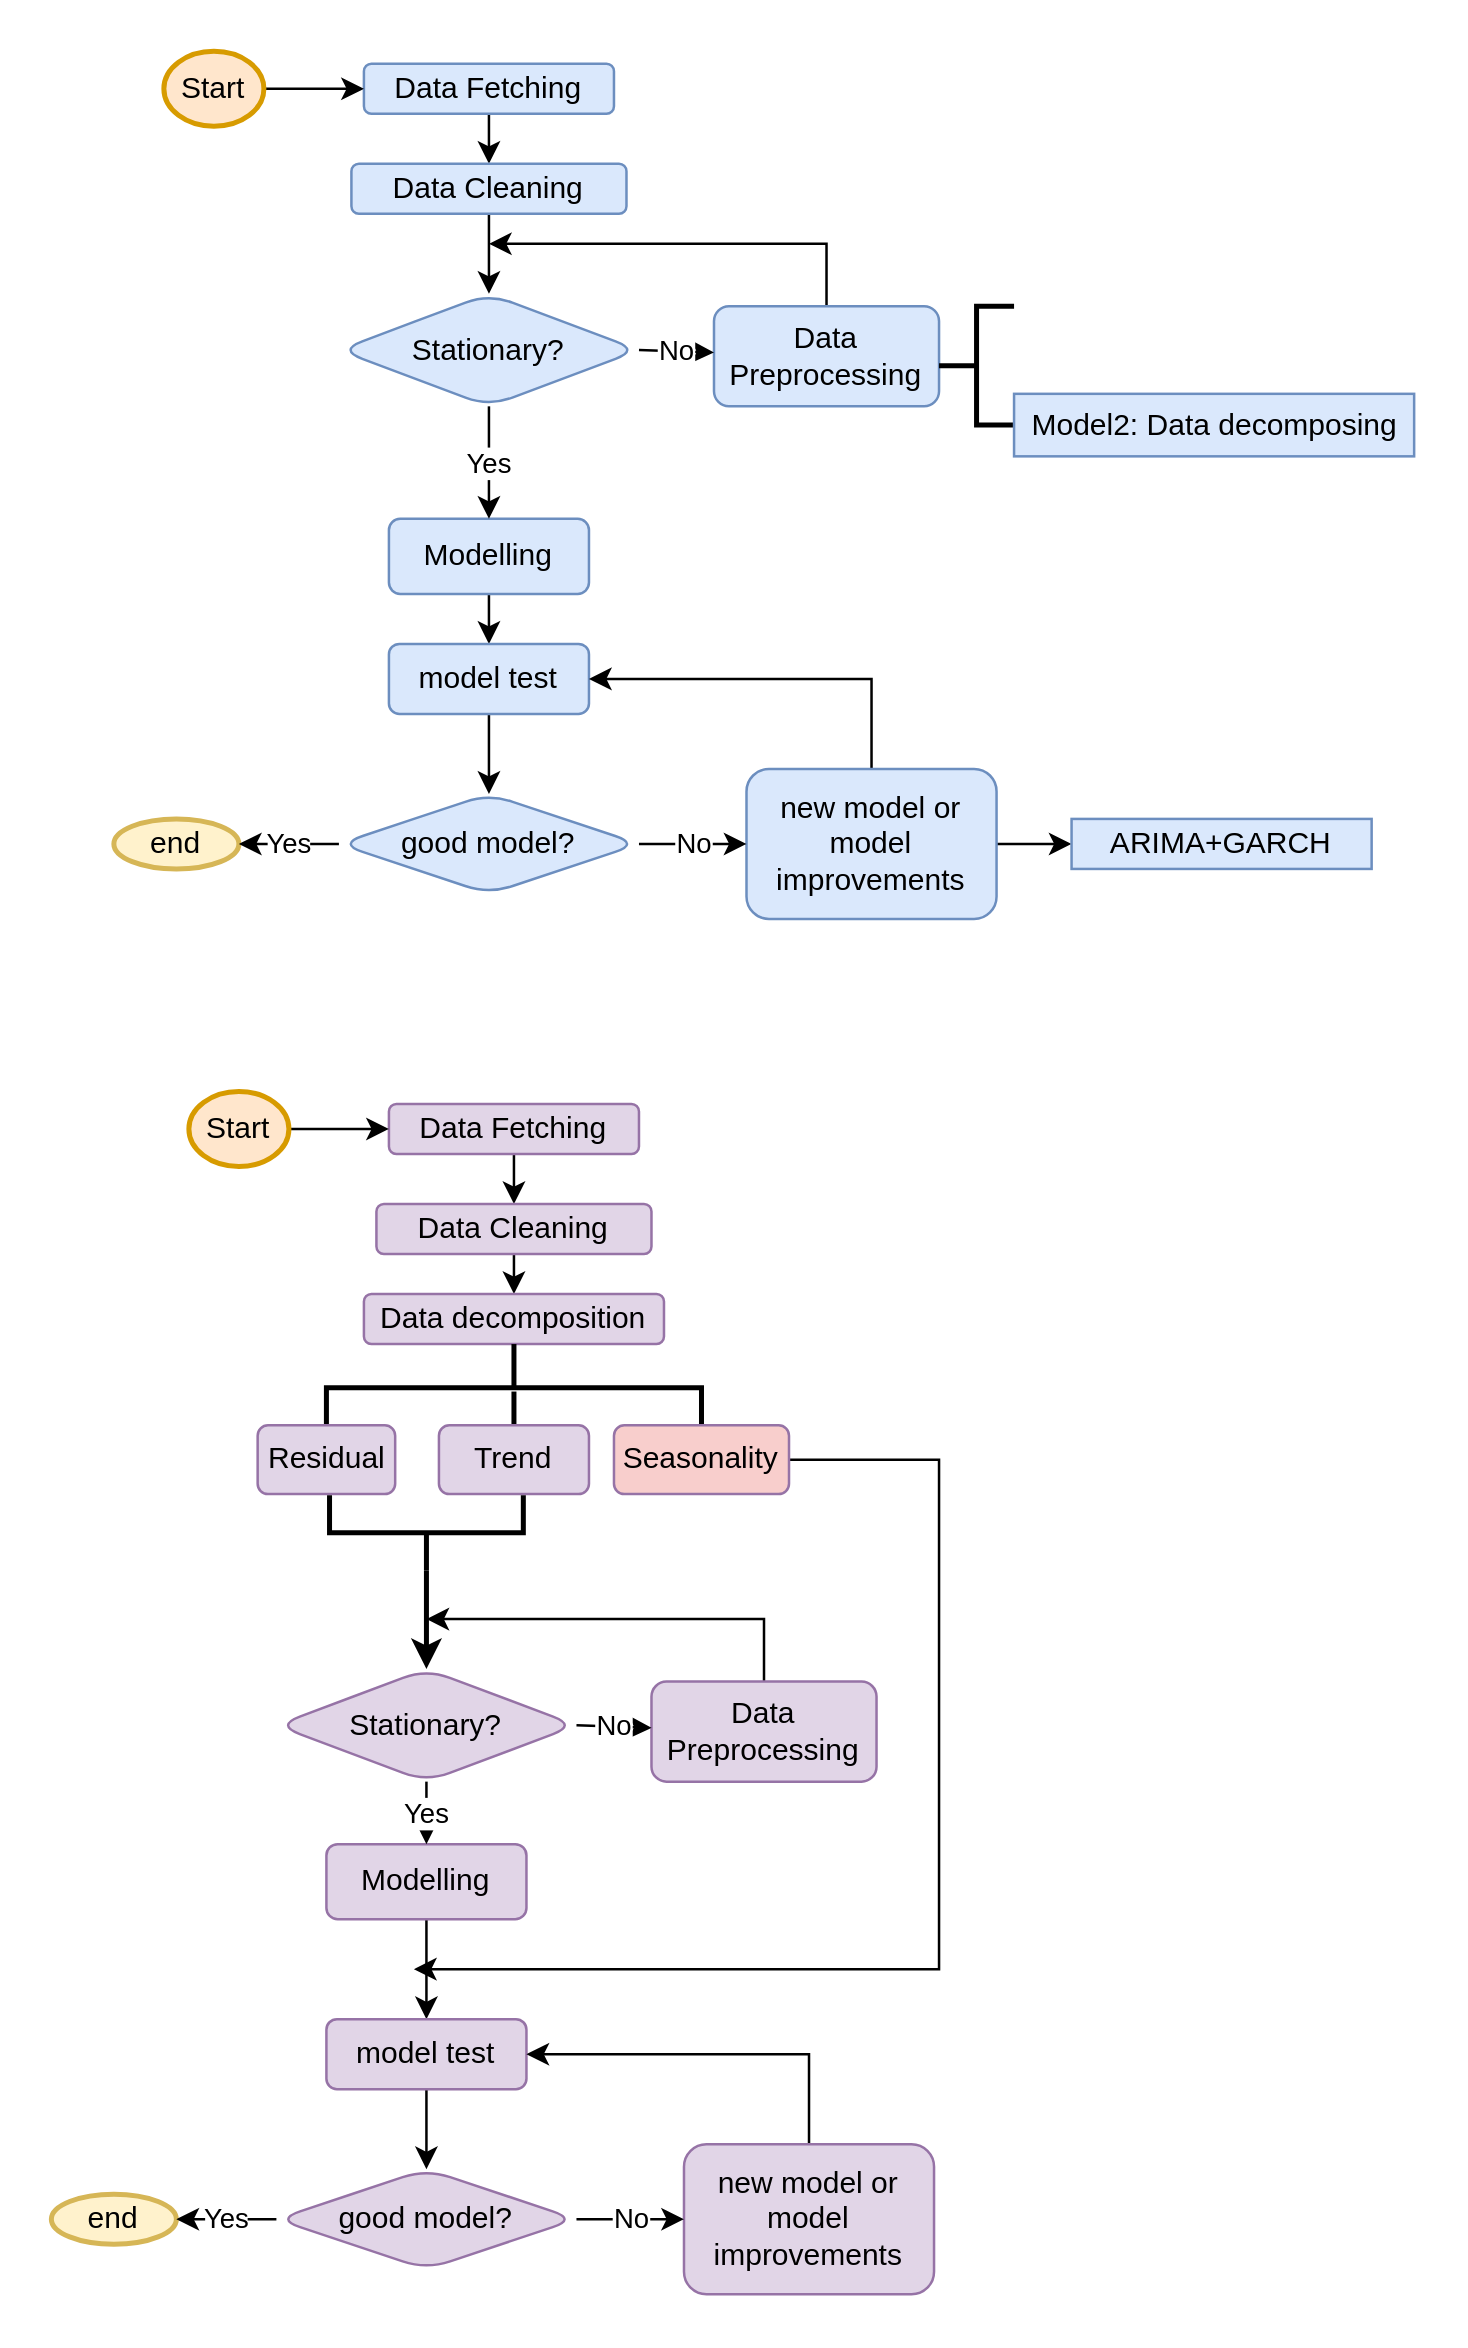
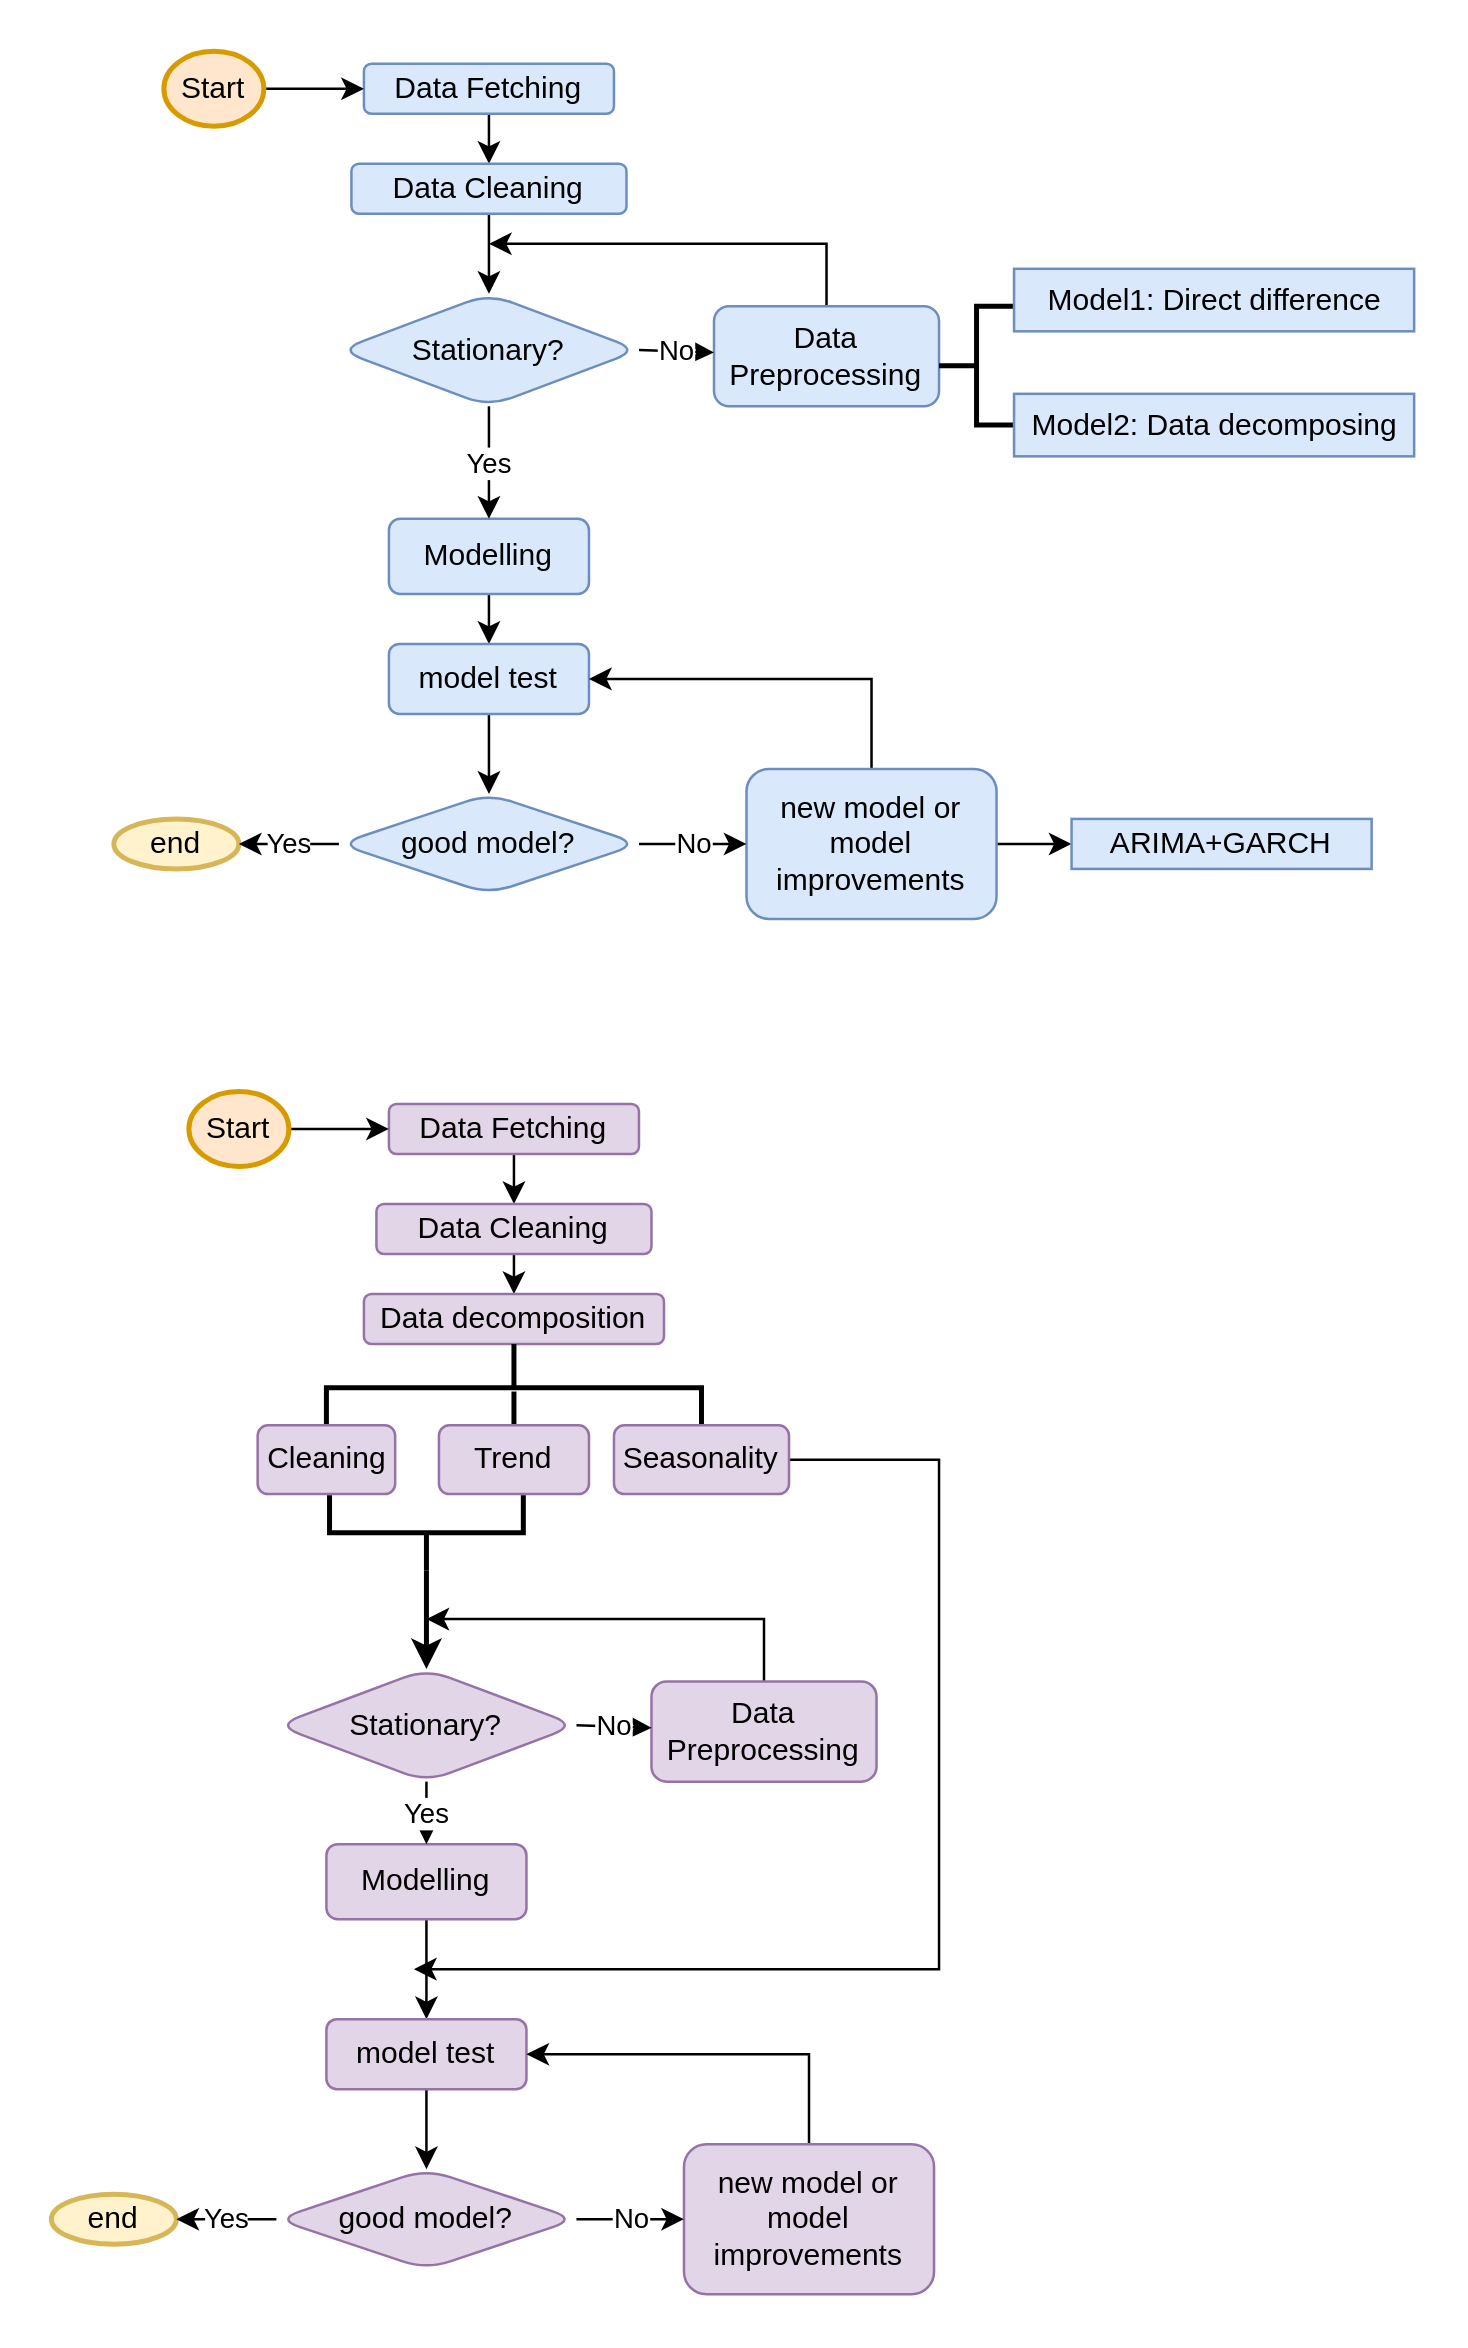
none -> (1214, 300)
(328, 1459) -> (328, 1459)
(701, 1459) -> (701, 1459)
